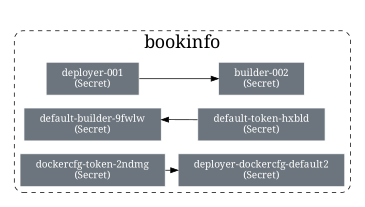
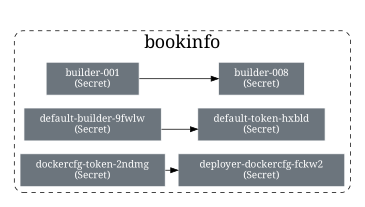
(93, 79) -> (93, 79)
(261, 79) -> (261, 79)
(183, 120) -> (176, 129)
(261, 170) -> (261, 170)
